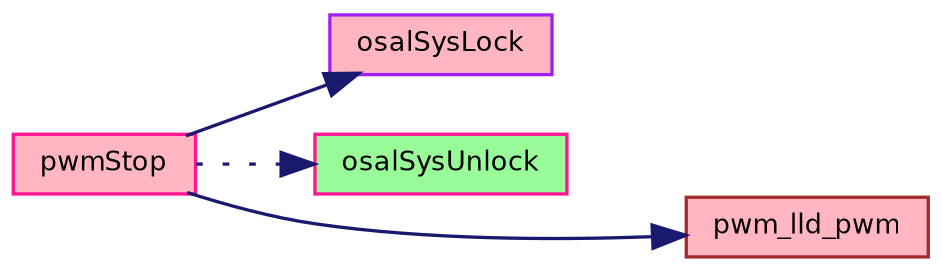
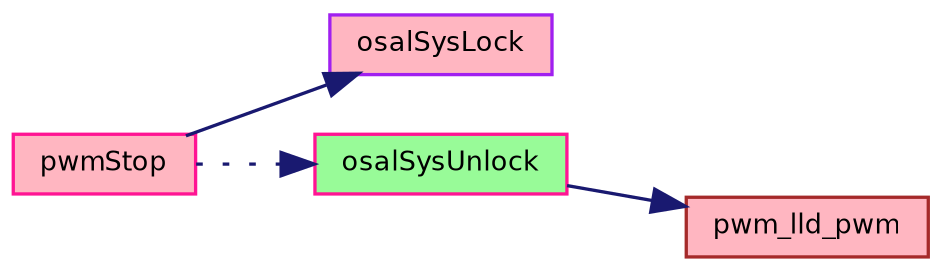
(417, 234) -> (610, 193)
